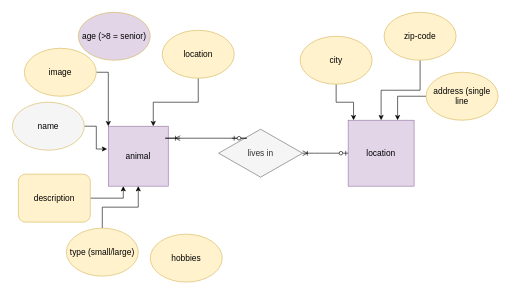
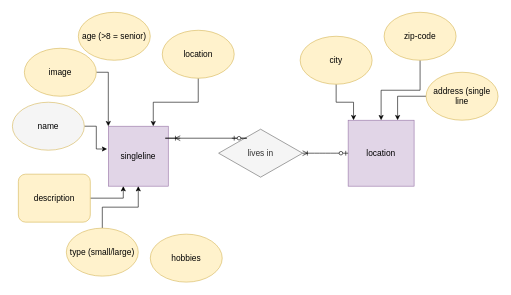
(114, 36) -> (114, 36)
(138, 156) -> (138, 156)
